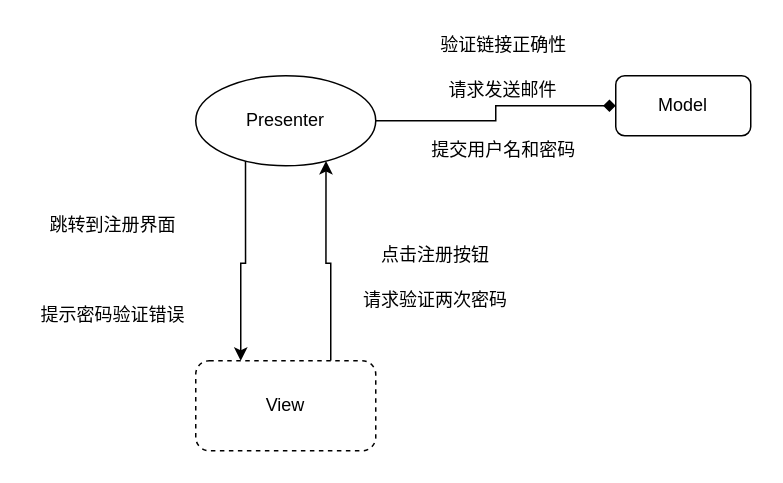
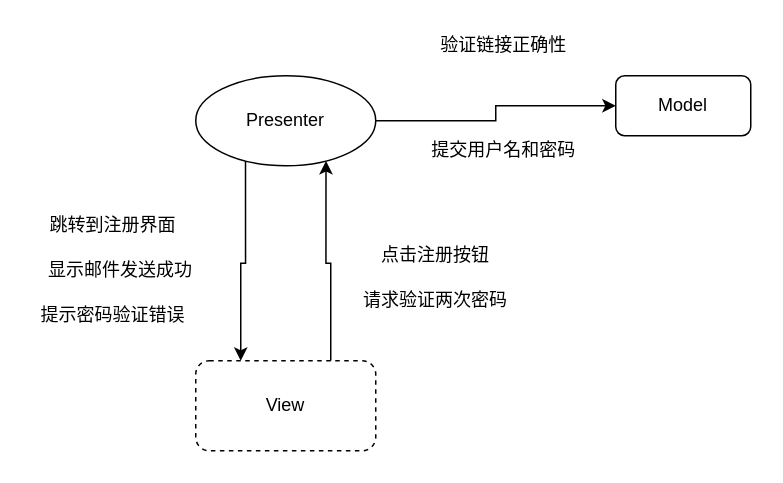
(503, 91) -> none
(603, 106) -> (604, 106)
none -> (121, 271)
